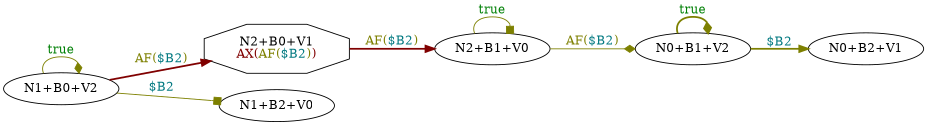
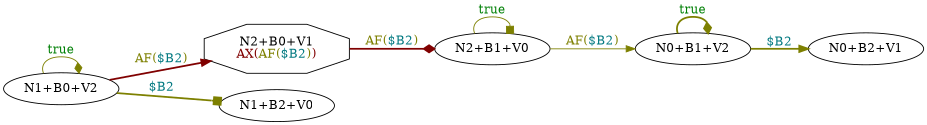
(387, 49) -> (386, 49)
(587, 49) -> (588, 49)
(164, 97) -> (164, 97)
